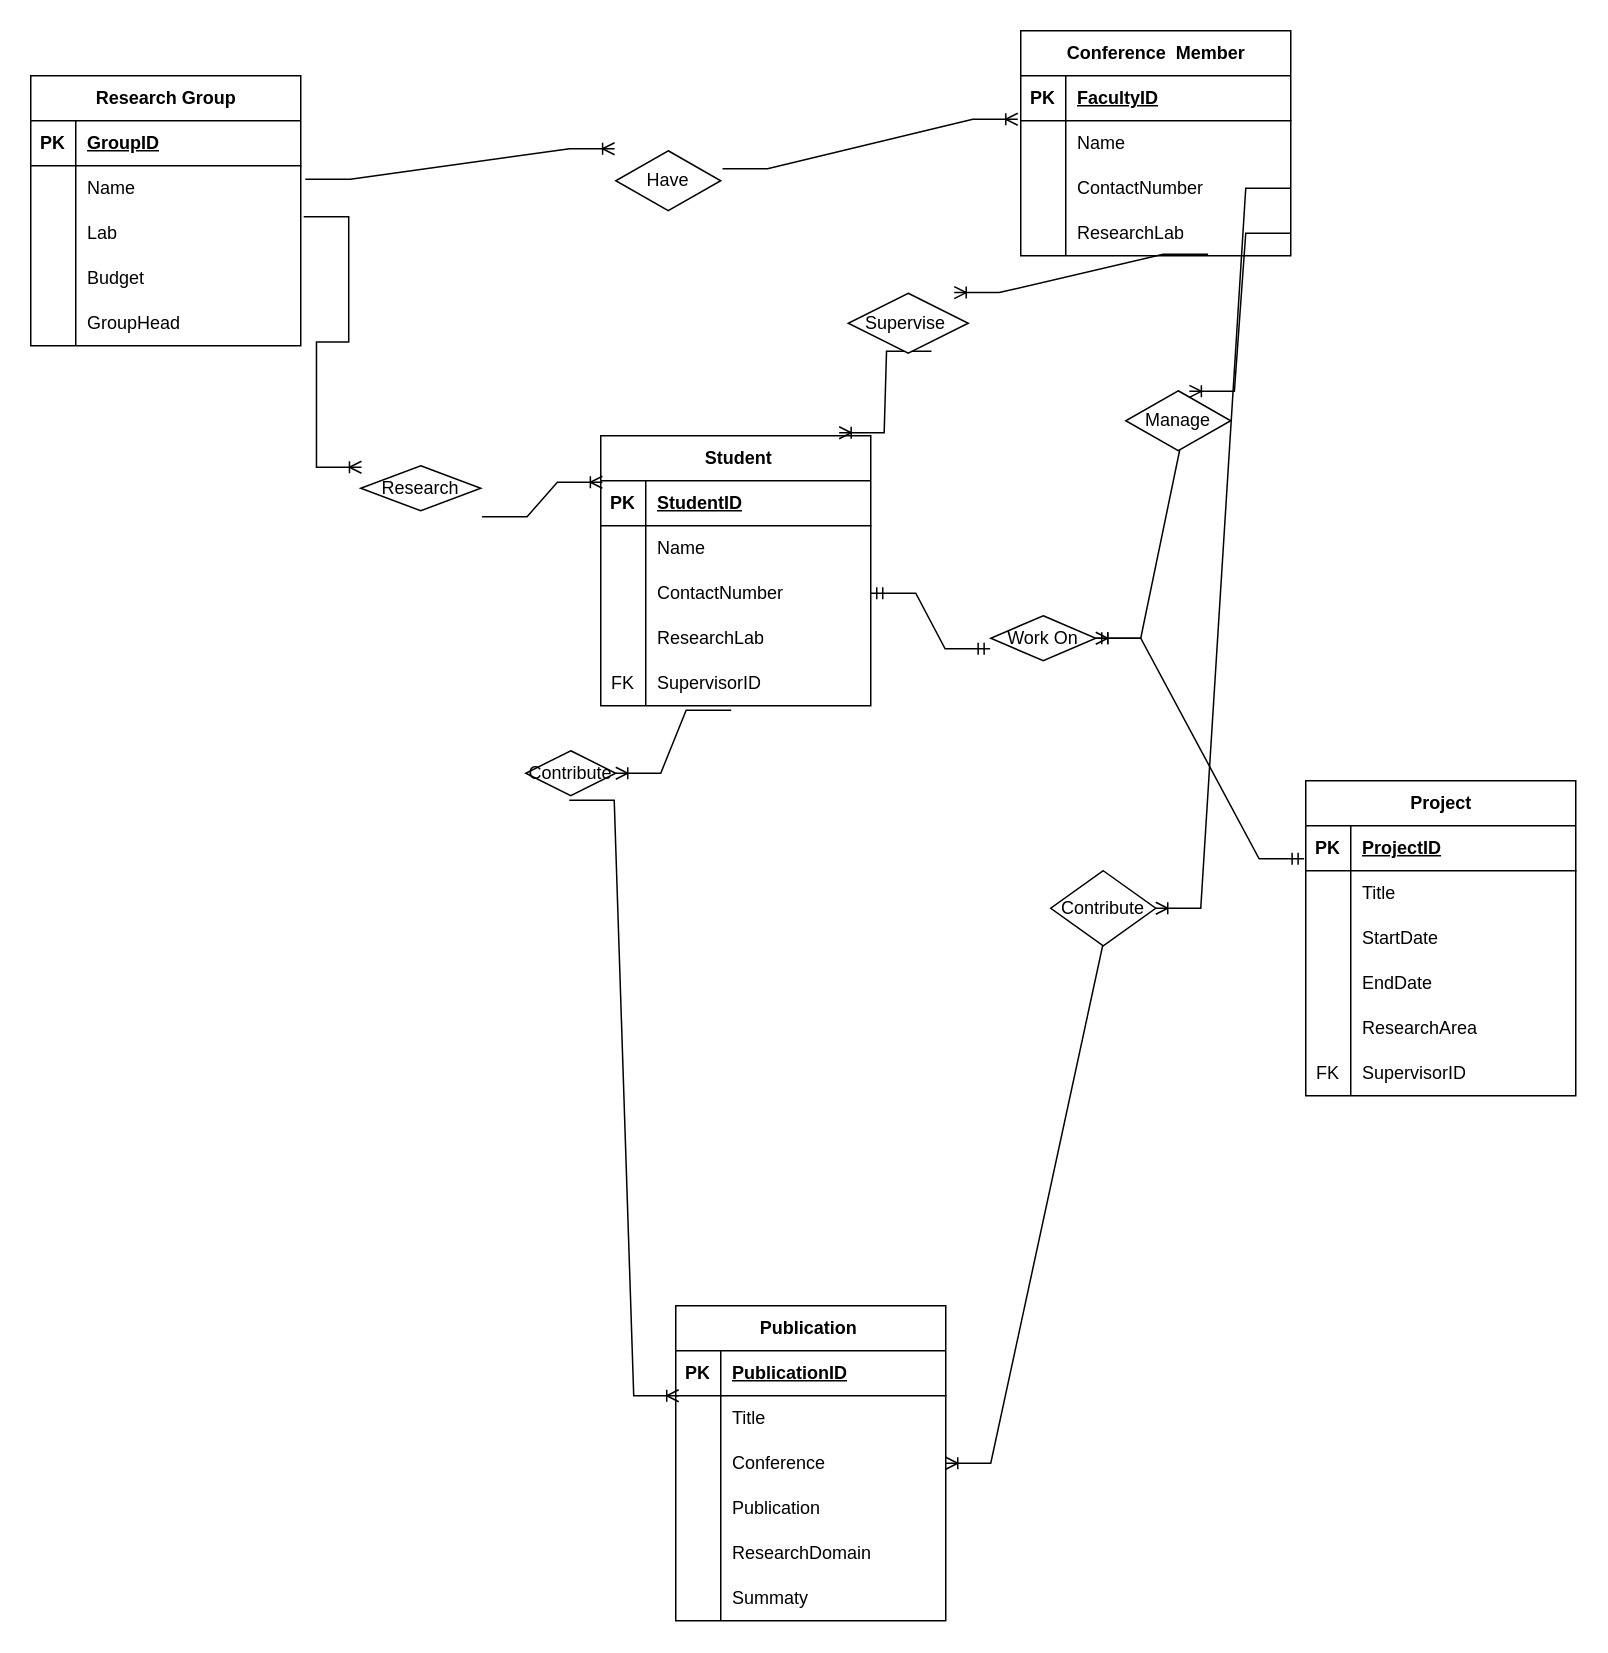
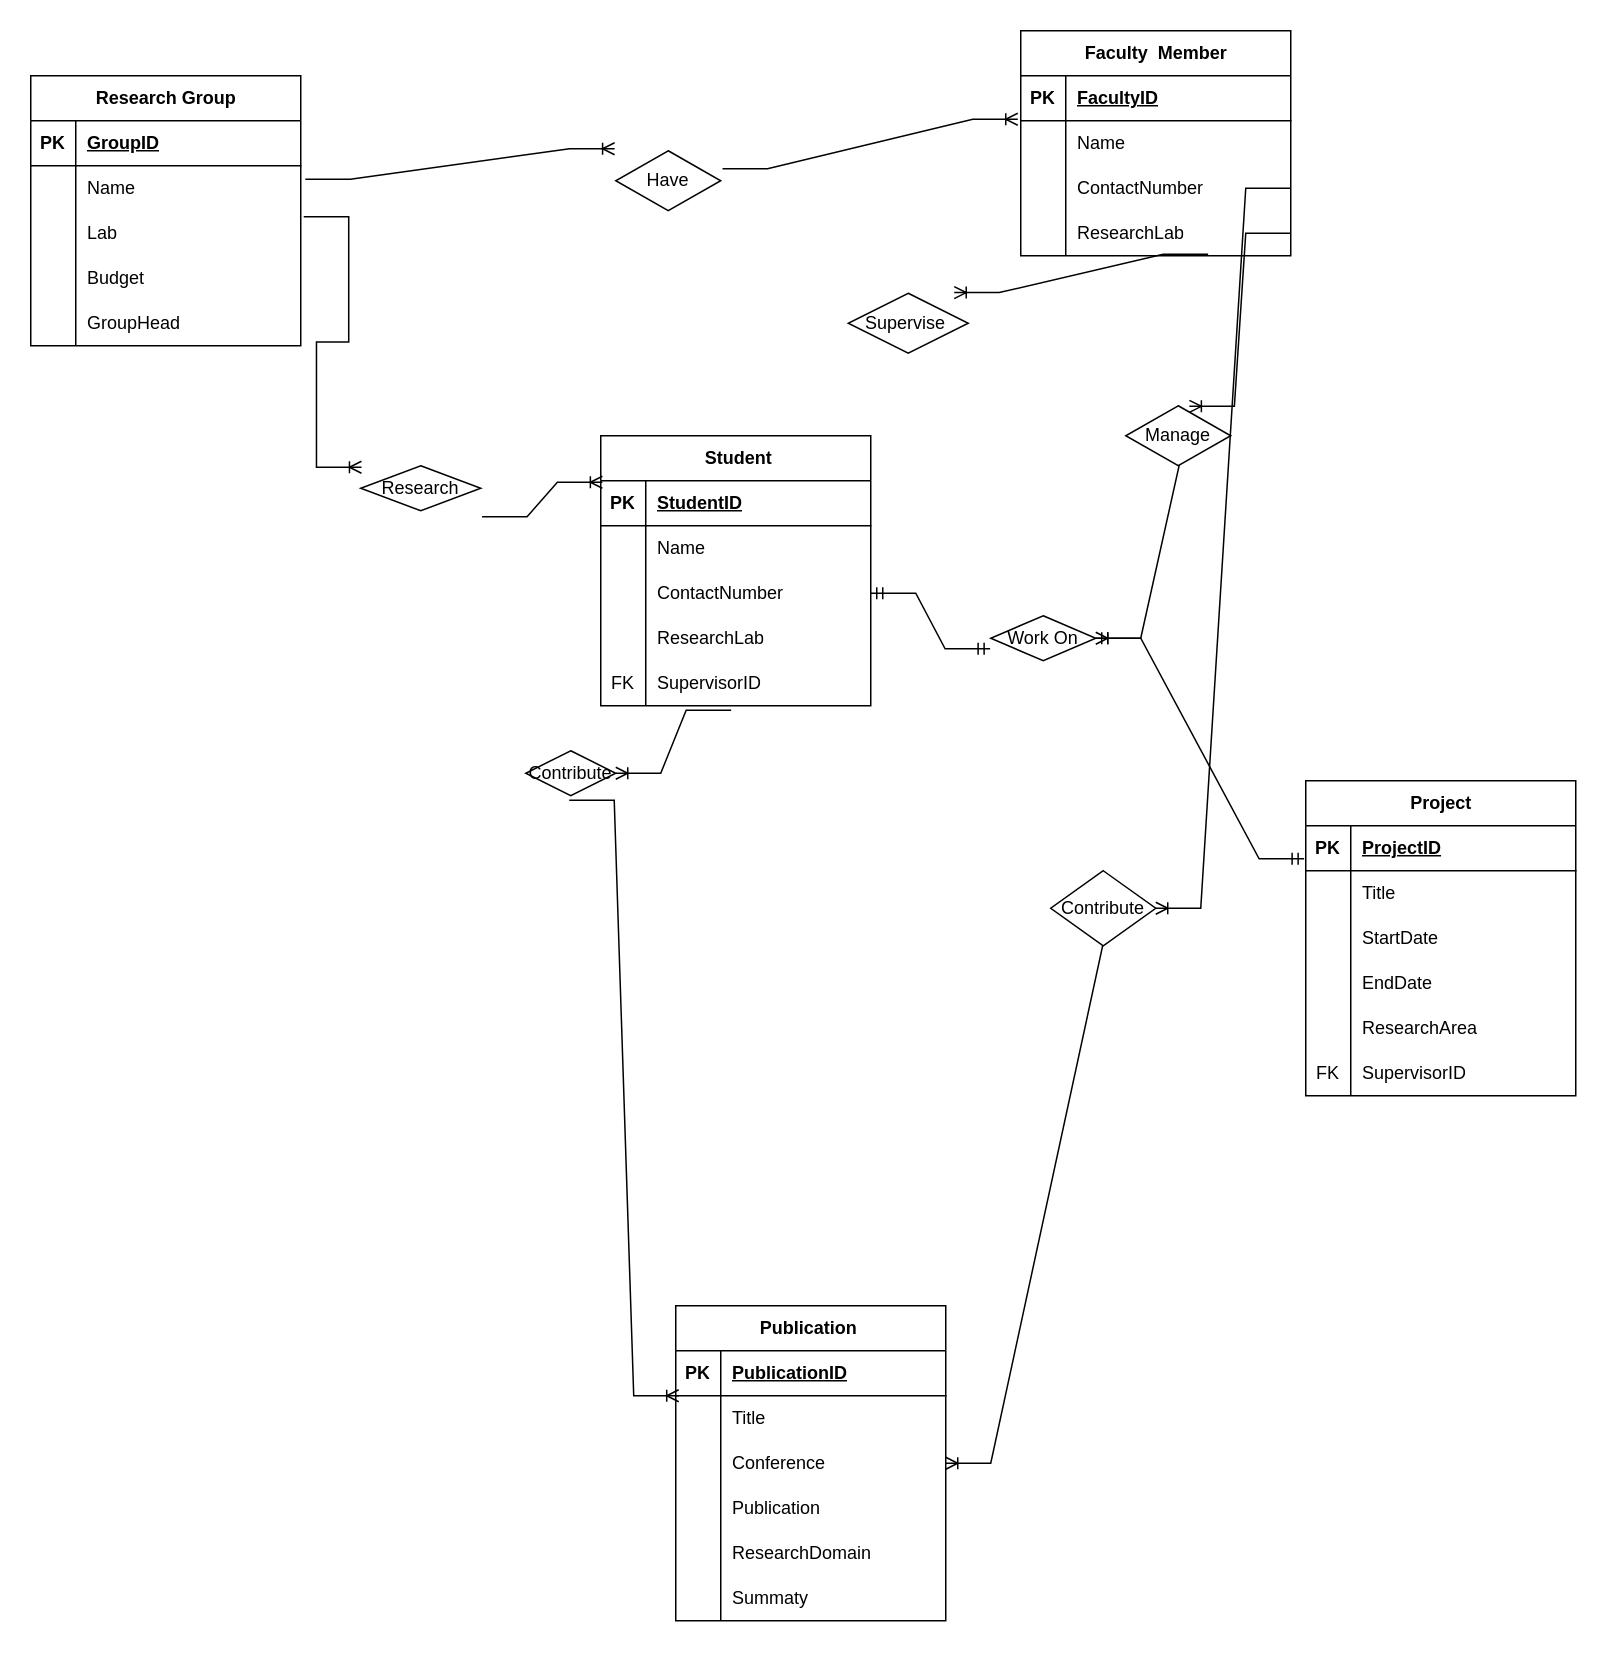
(1157, 53) -> (1157, 53)
(885, 392) -> none
(1178, 421) -> (1178, 436)
